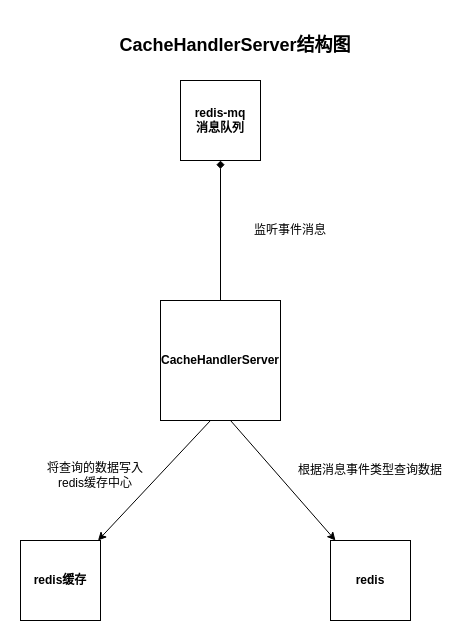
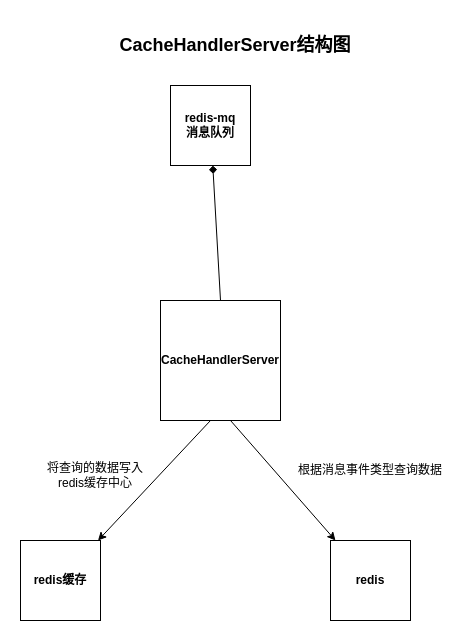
(221, 121) -> (211, 126)
(291, 231) -> none
